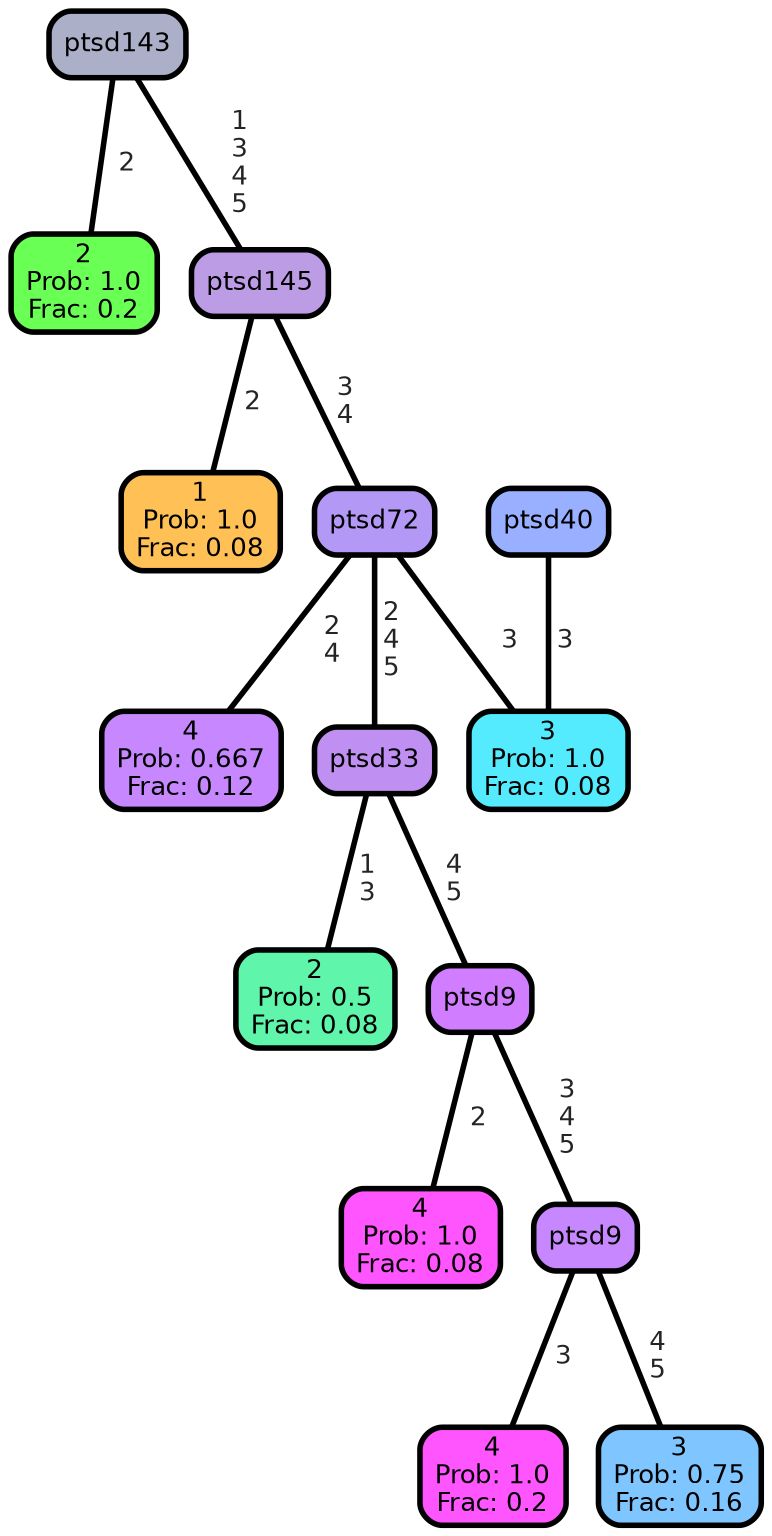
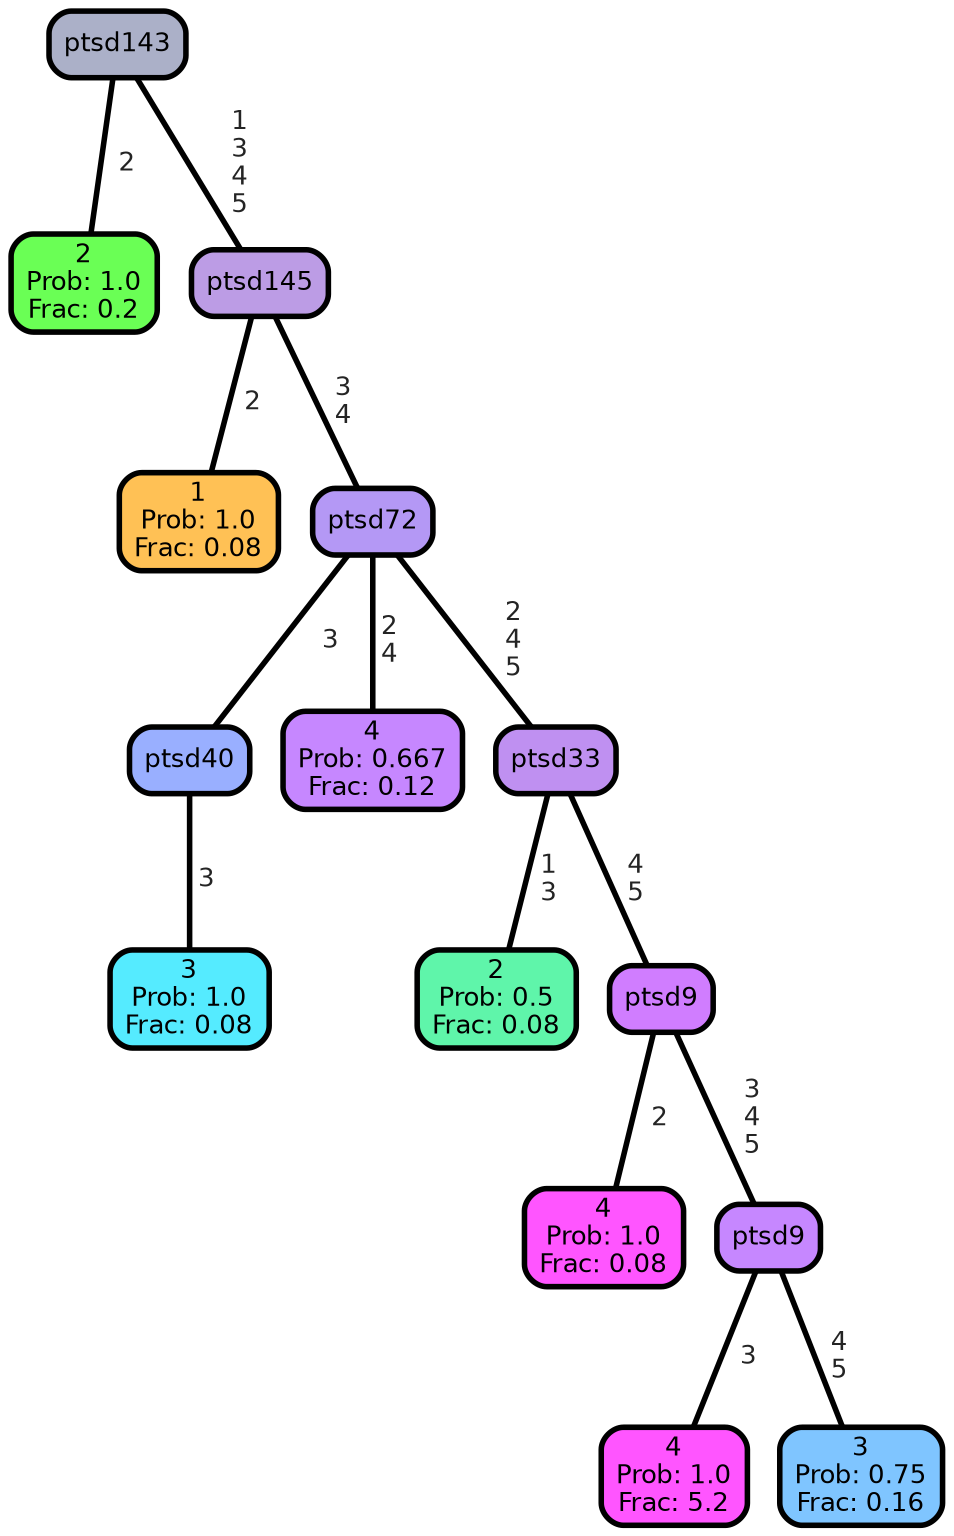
(456, 633) -> (281, 641)
(493, 1476) -> (674, 1476)
